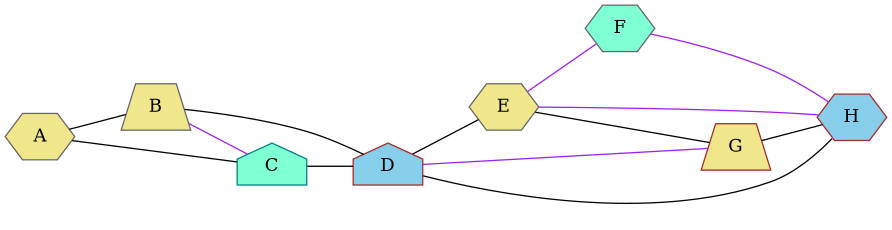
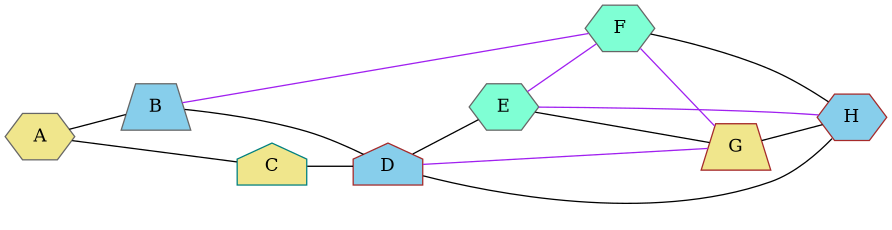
(743, 59) -> (743, 59)
none -> (678, 87)
(156, 107) -> (156, 107)
(504, 107) -> (504, 107)
(218, 139) -> (385, 68)
(272, 166) -> (272, 166)
